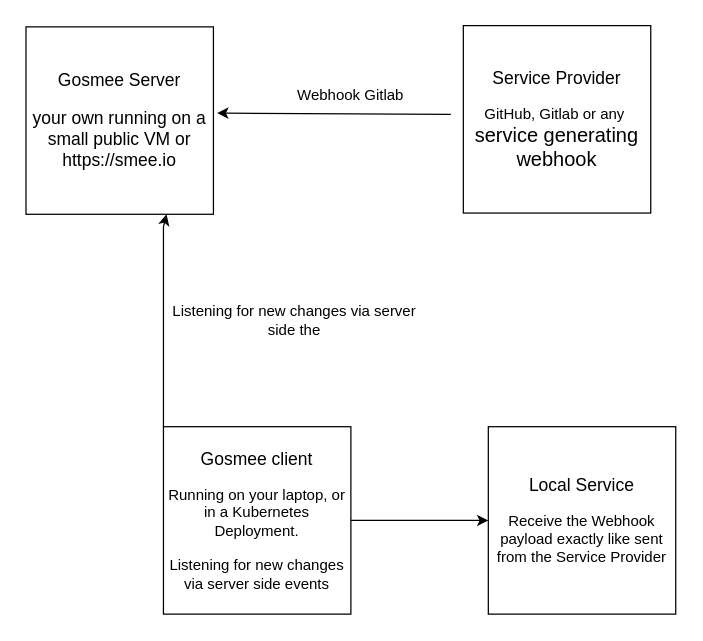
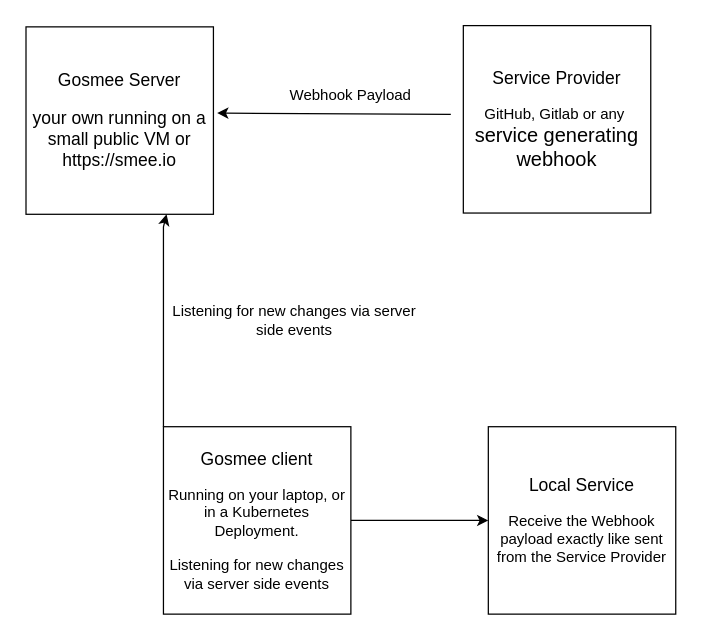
(351, 96) -> (351, 96)
(294, 321) -> (294, 321)
